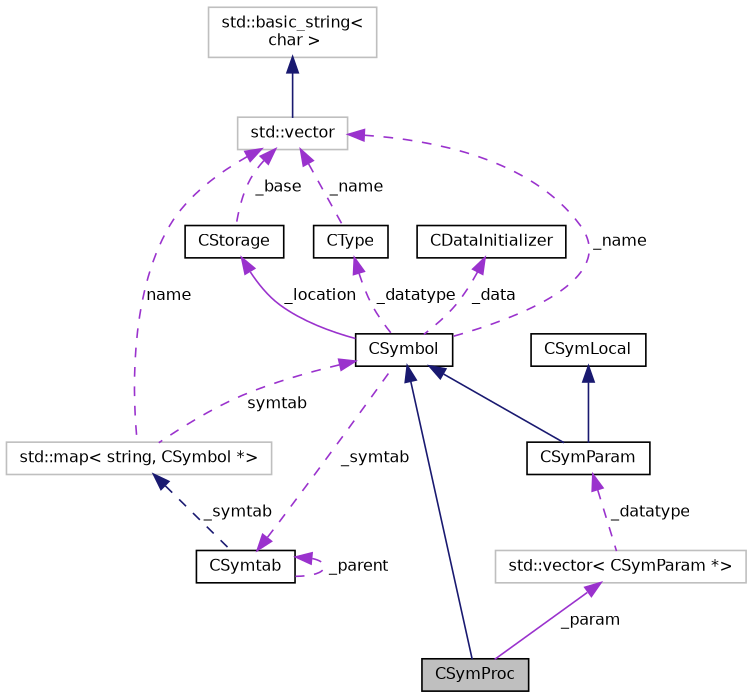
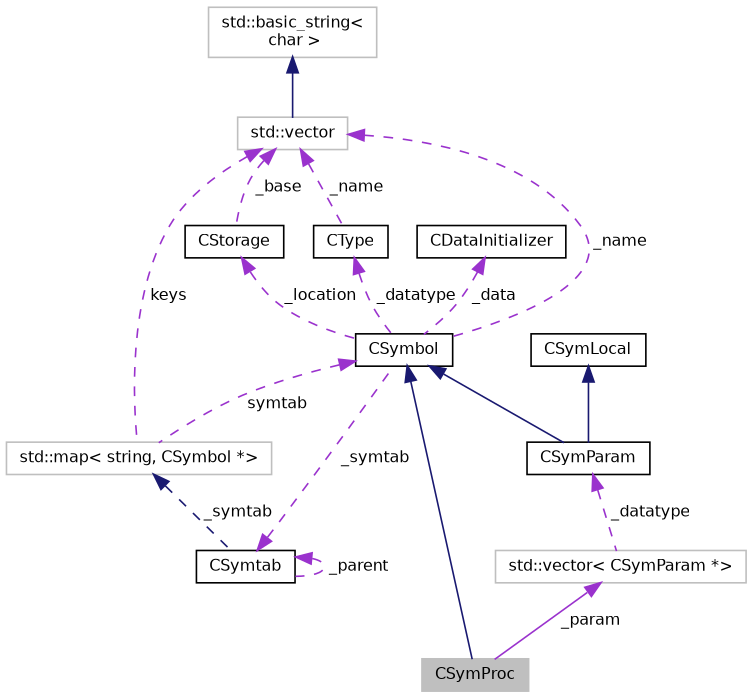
(167, 296) -> (167, 296)
(296, 315) -> (296, 315)
(475, 675) -> (475, 675)
